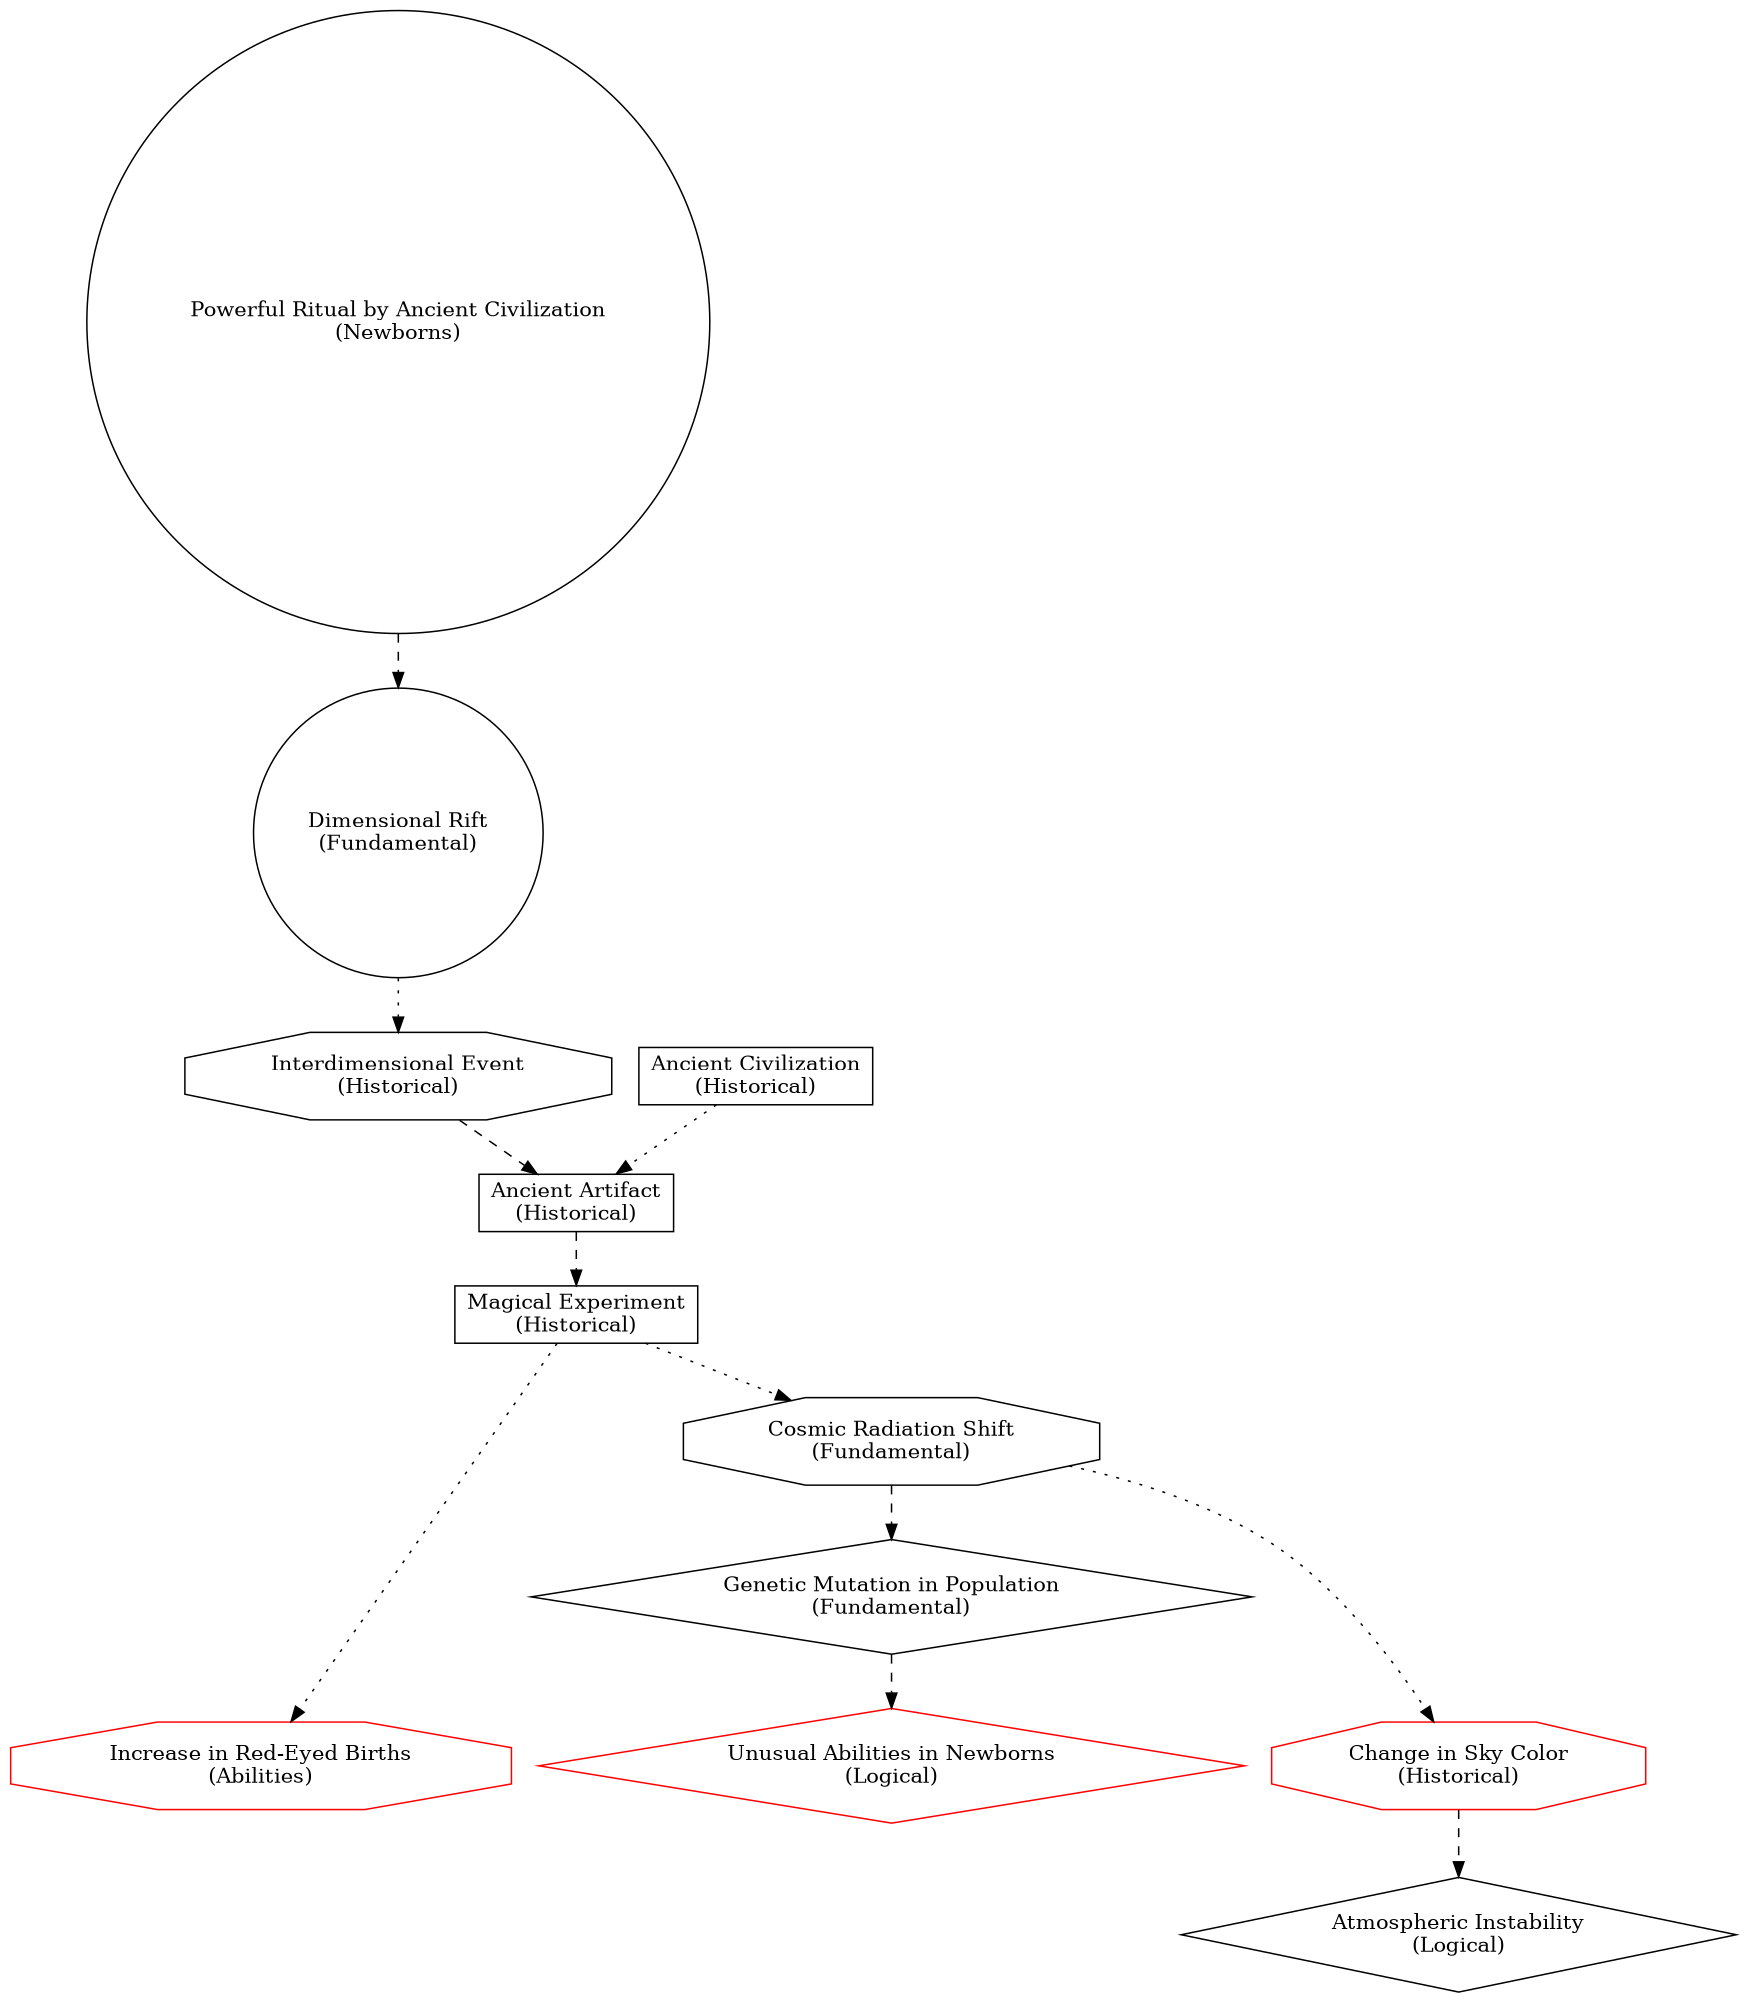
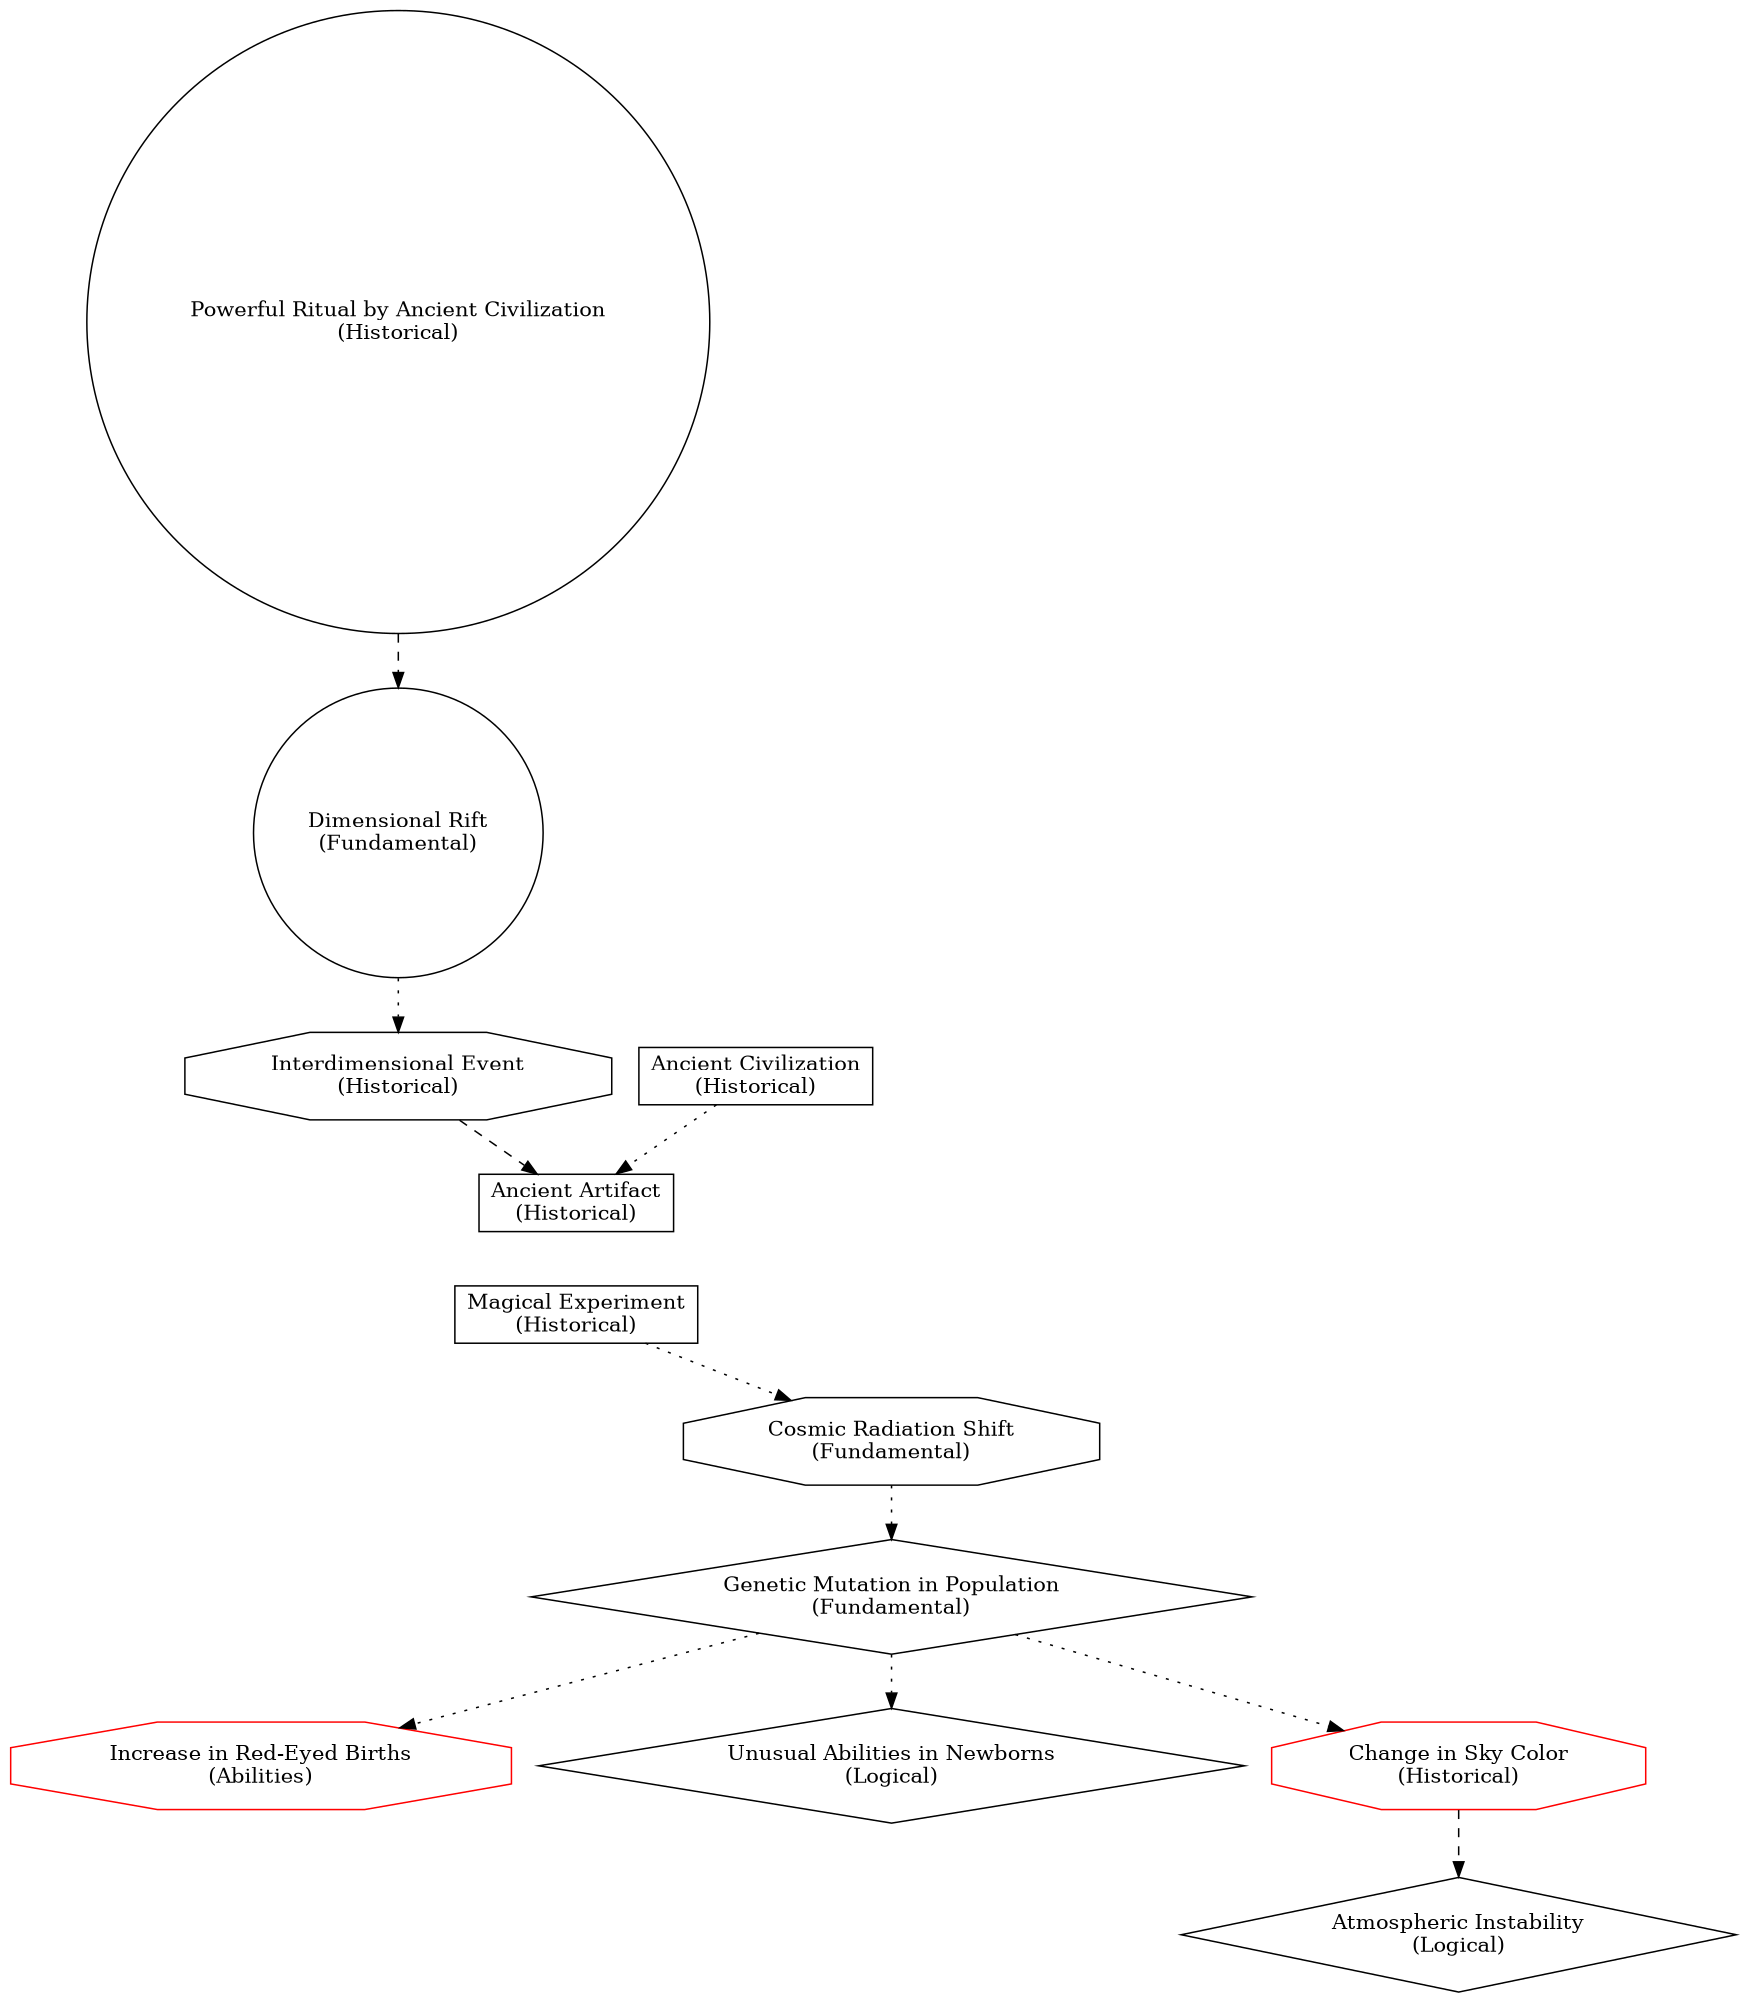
(398, 322) -> (398, 322)
(576, 1251) -> none
(892, 1505) -> (892, 1505)
(428, 1526) -> (587, 1679)
(1275, 1546) -> (1172, 1680)
(892, 1674) -> (892, 1674)
(892, 1766) -> (892, 1766)
